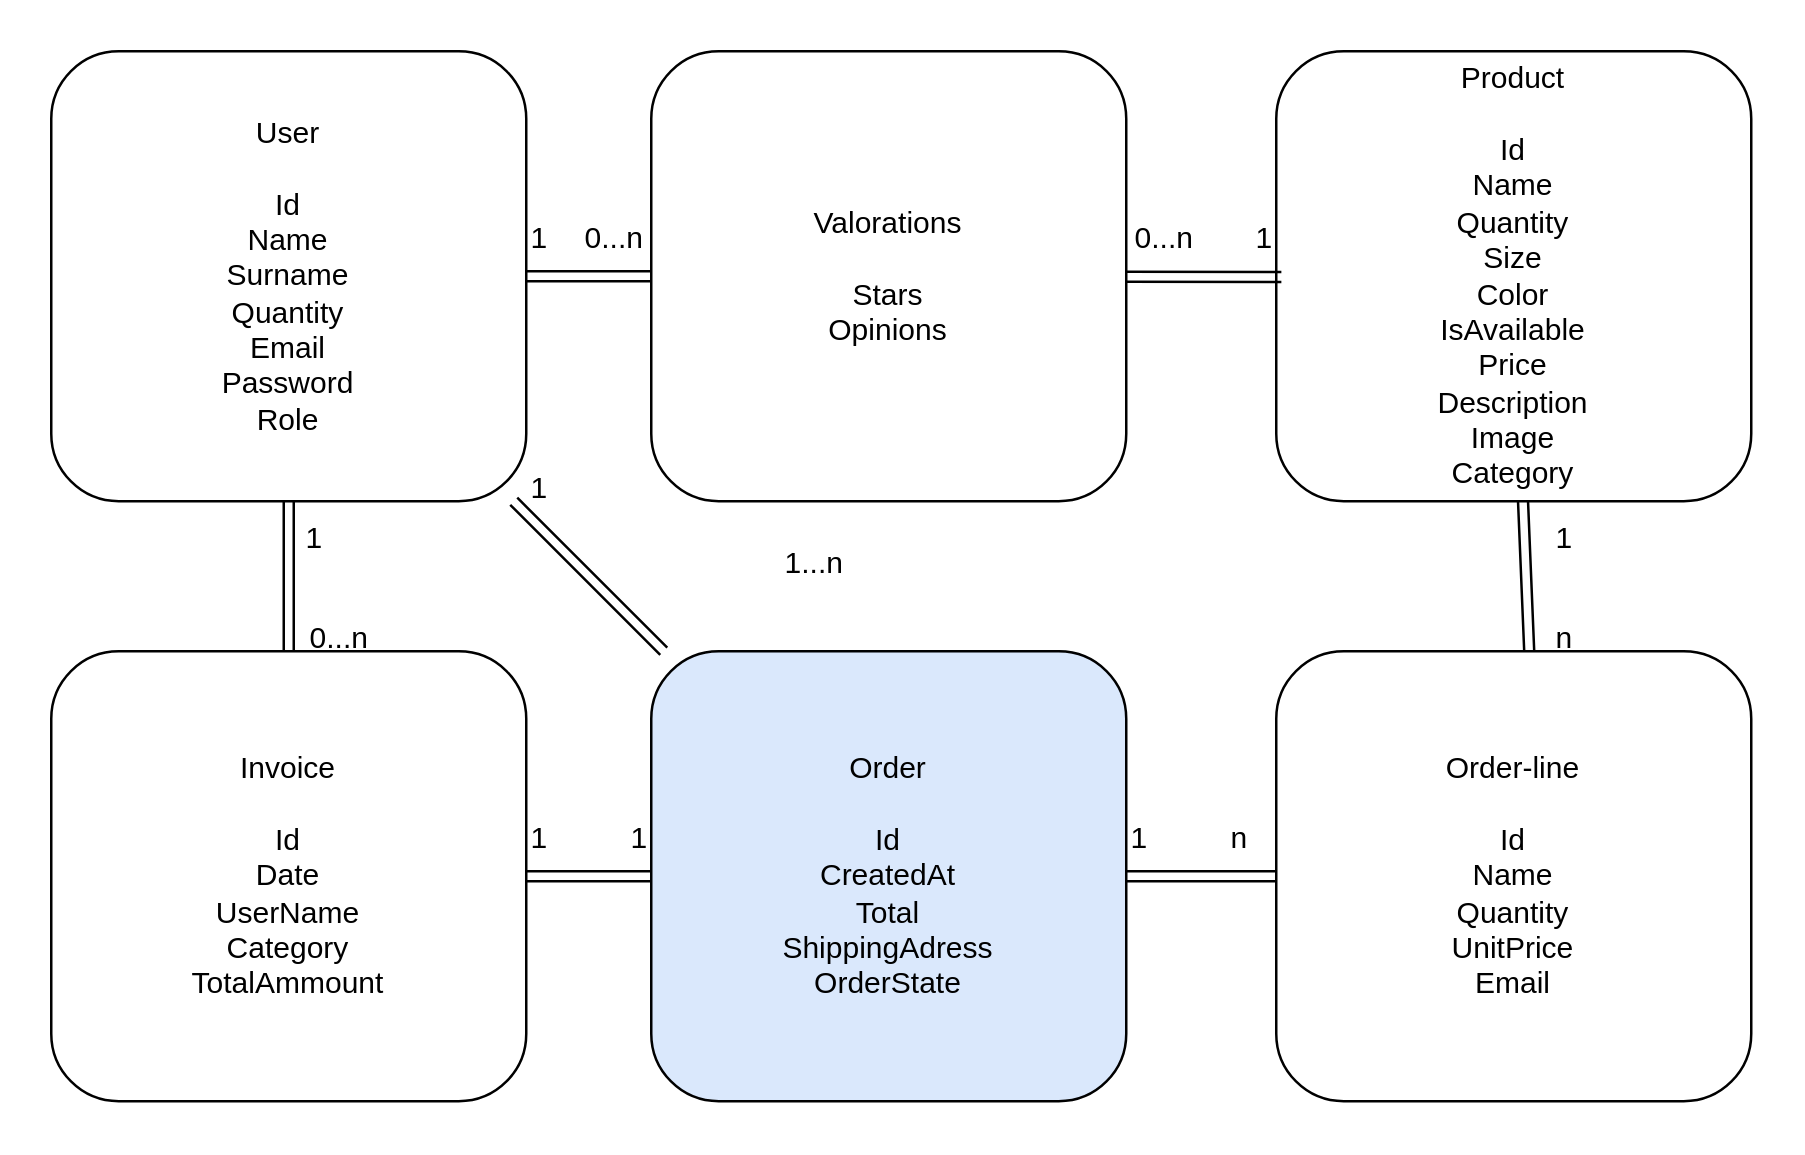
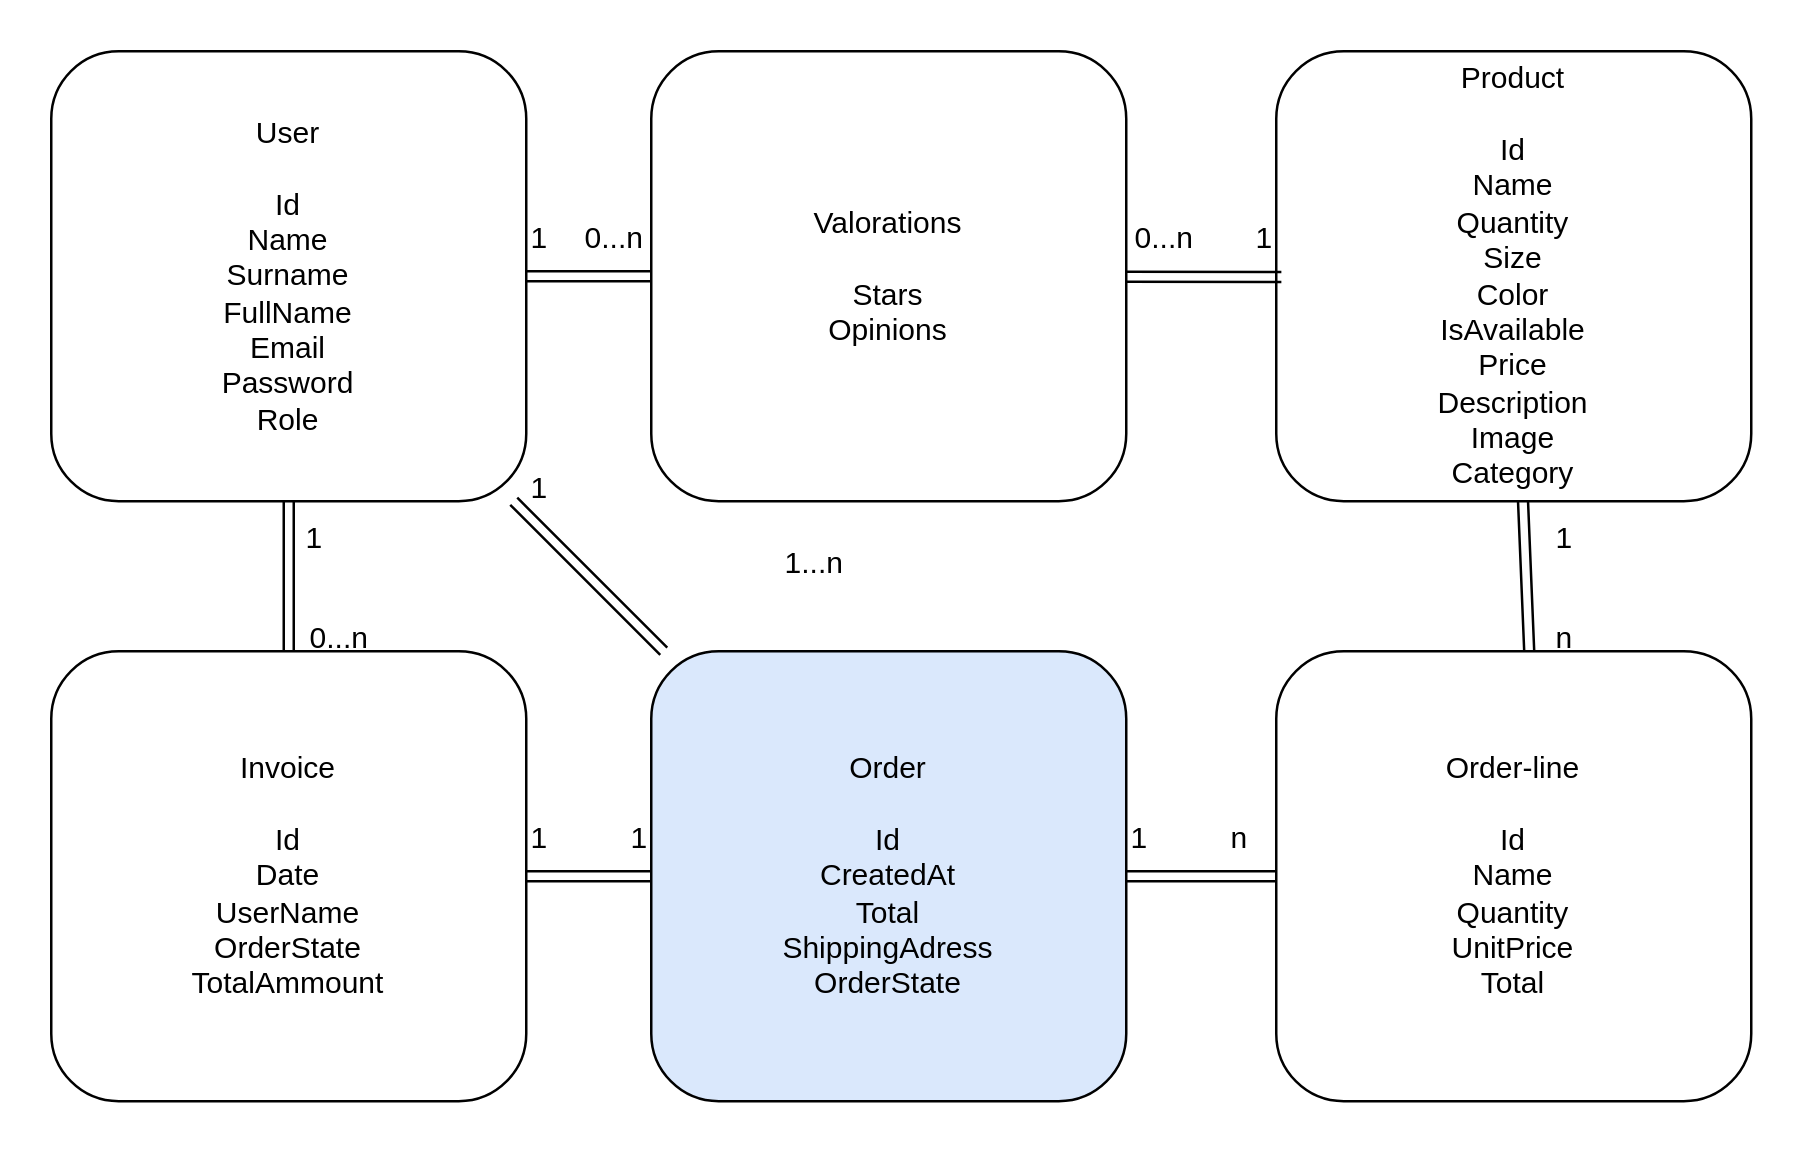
(289, 276) -> (289, 276)
(289, 876) -> (289, 876)
(1514, 876) -> (1514, 876)
